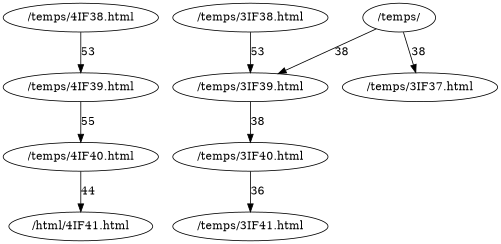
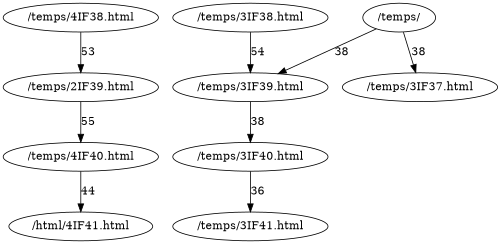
(258, 52) -> (258, 52)
(81, 87) -> (81, 87)
